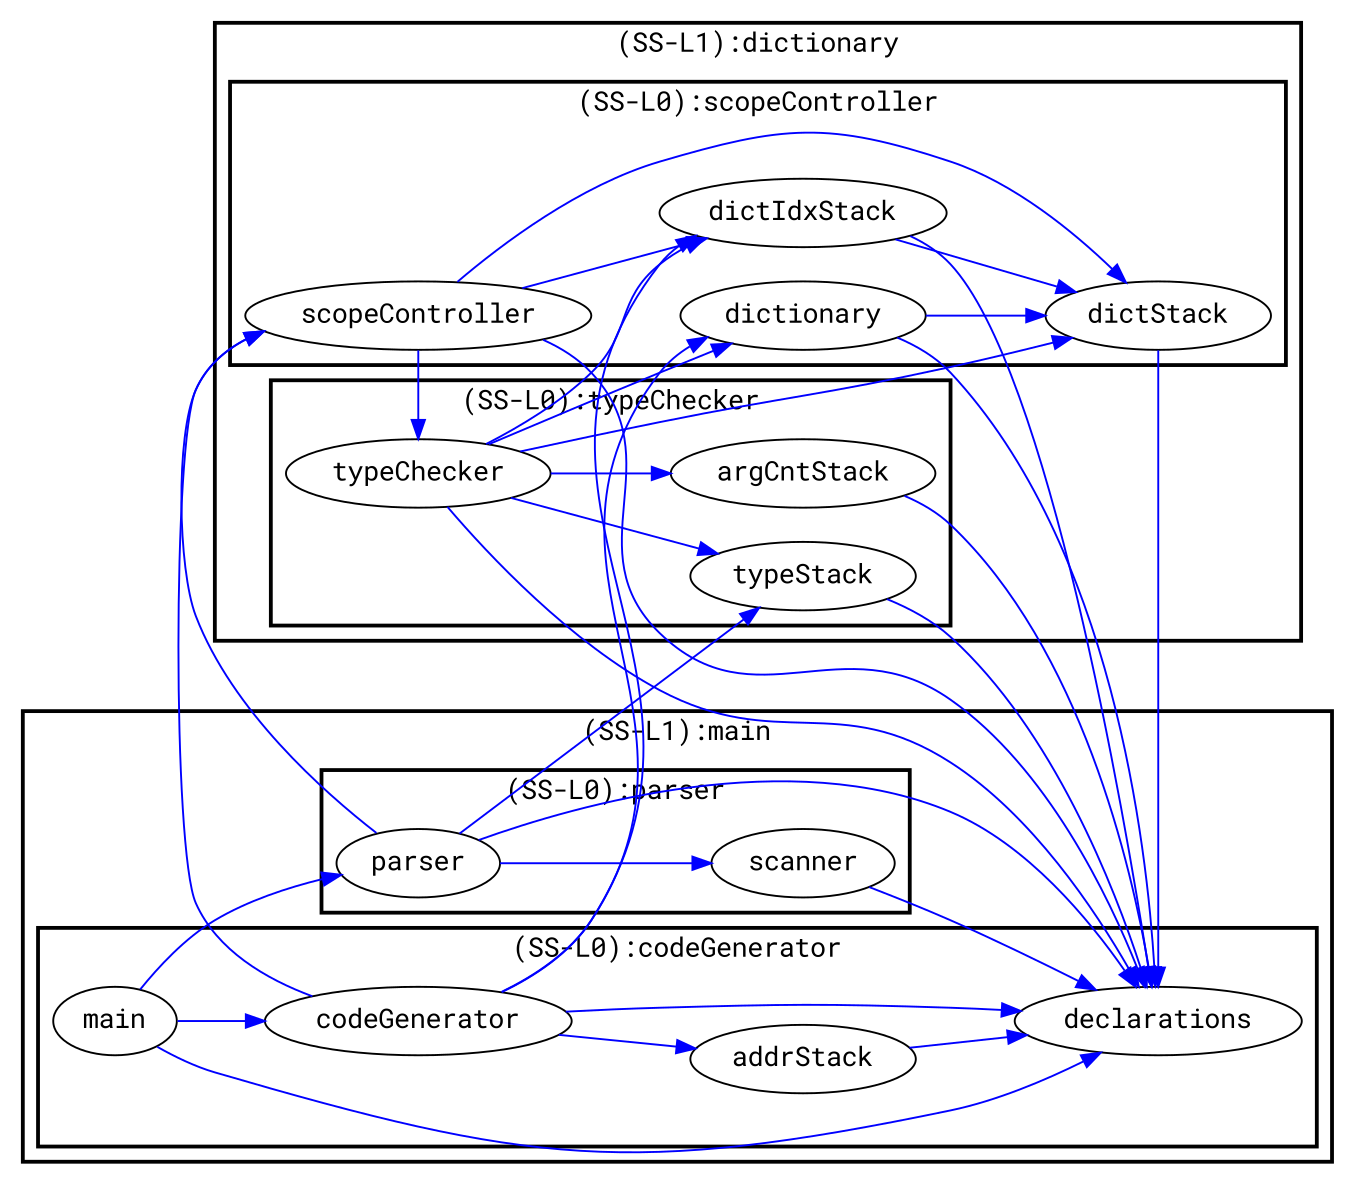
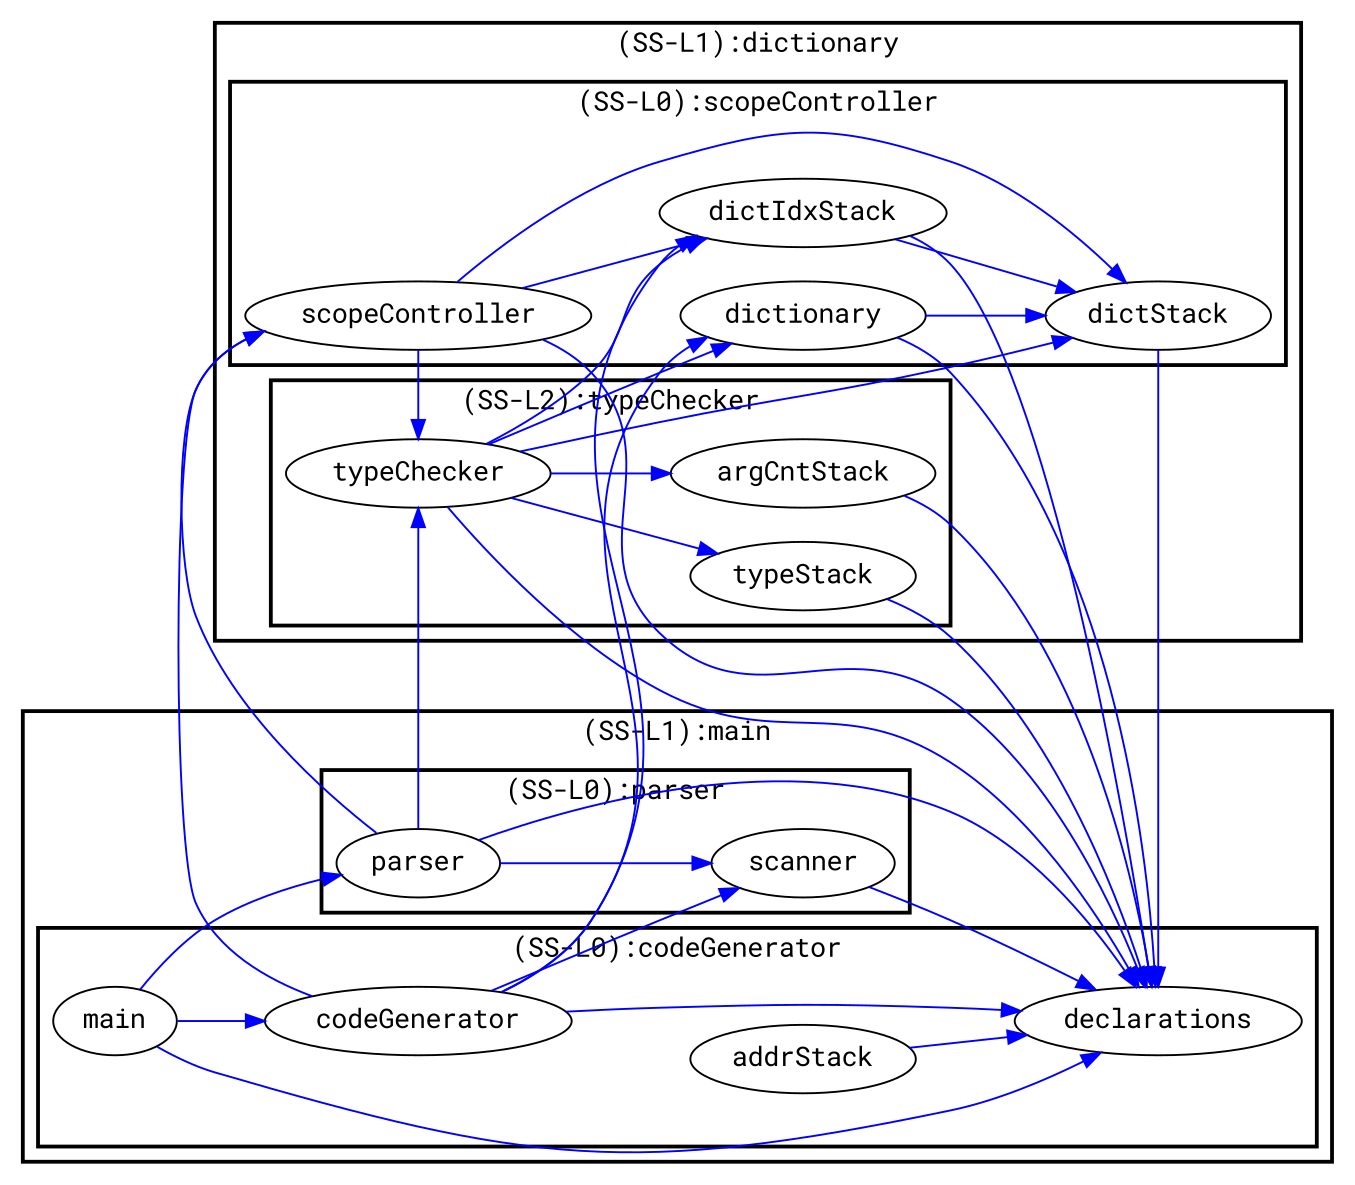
(611, 402) -> (611, 402)
(602, 726) -> (418, 678)
(618, 1041) -> (606, 943)
